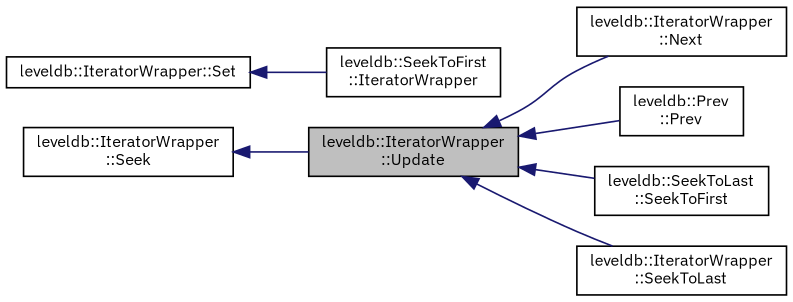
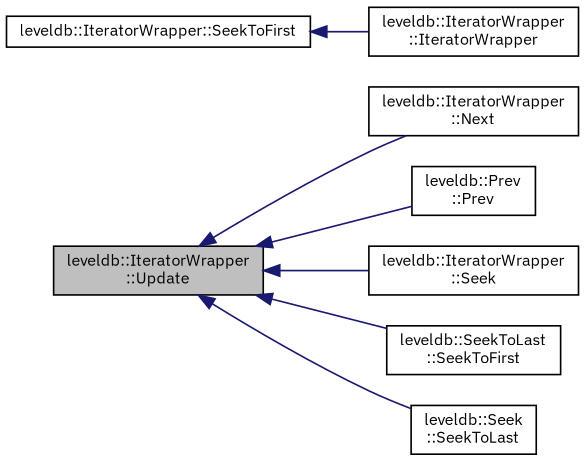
(128, 72) -> (158, 32)
(414, 72) -> (474, 32)
(279, 152) -> (324, 271)
(682, 271) -> (474, 430)
